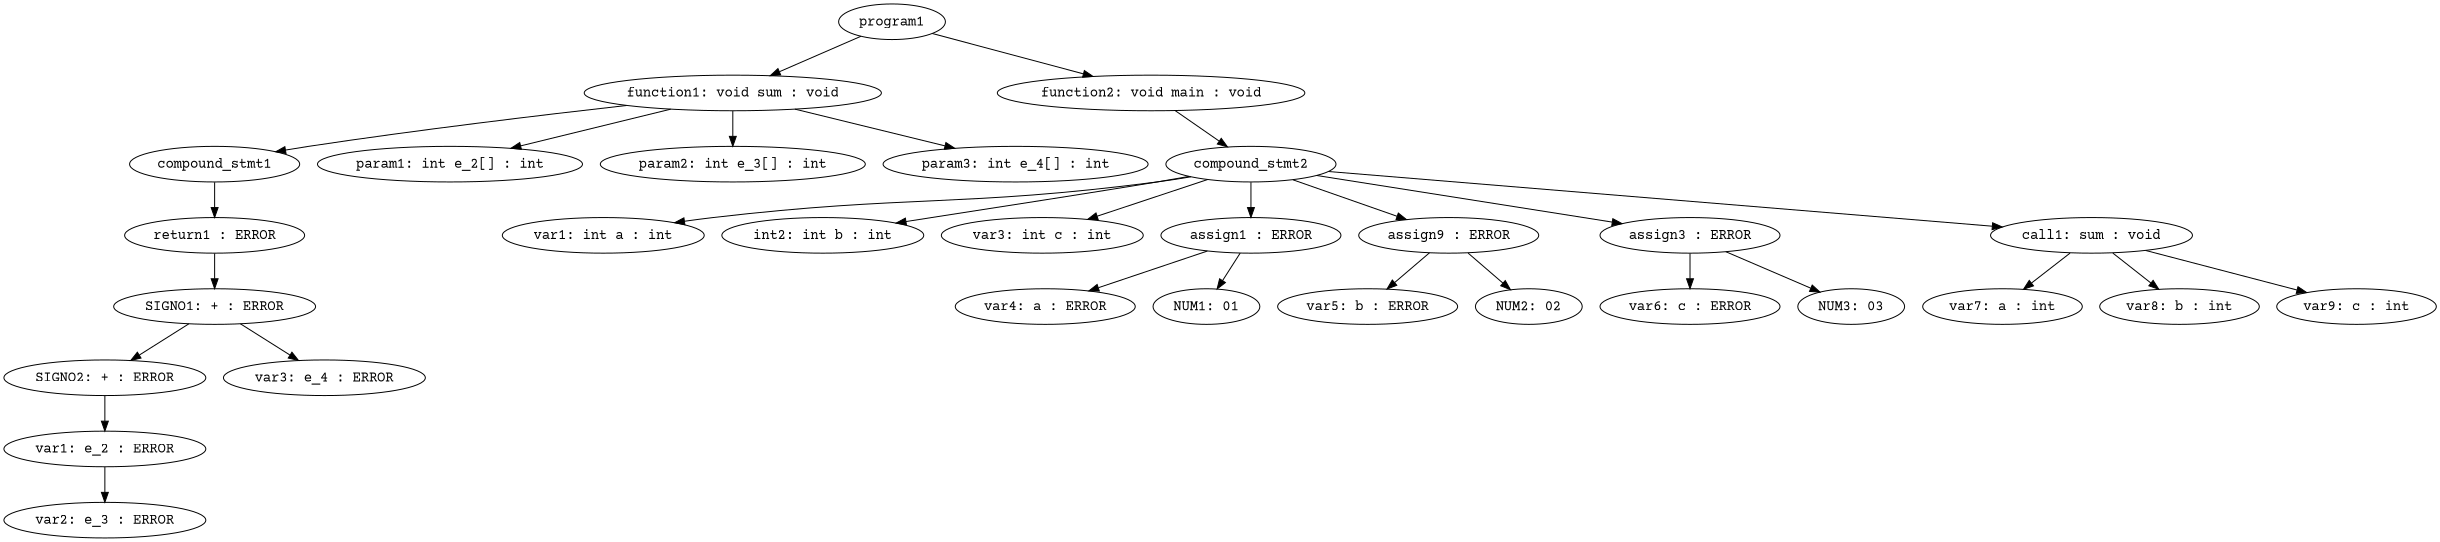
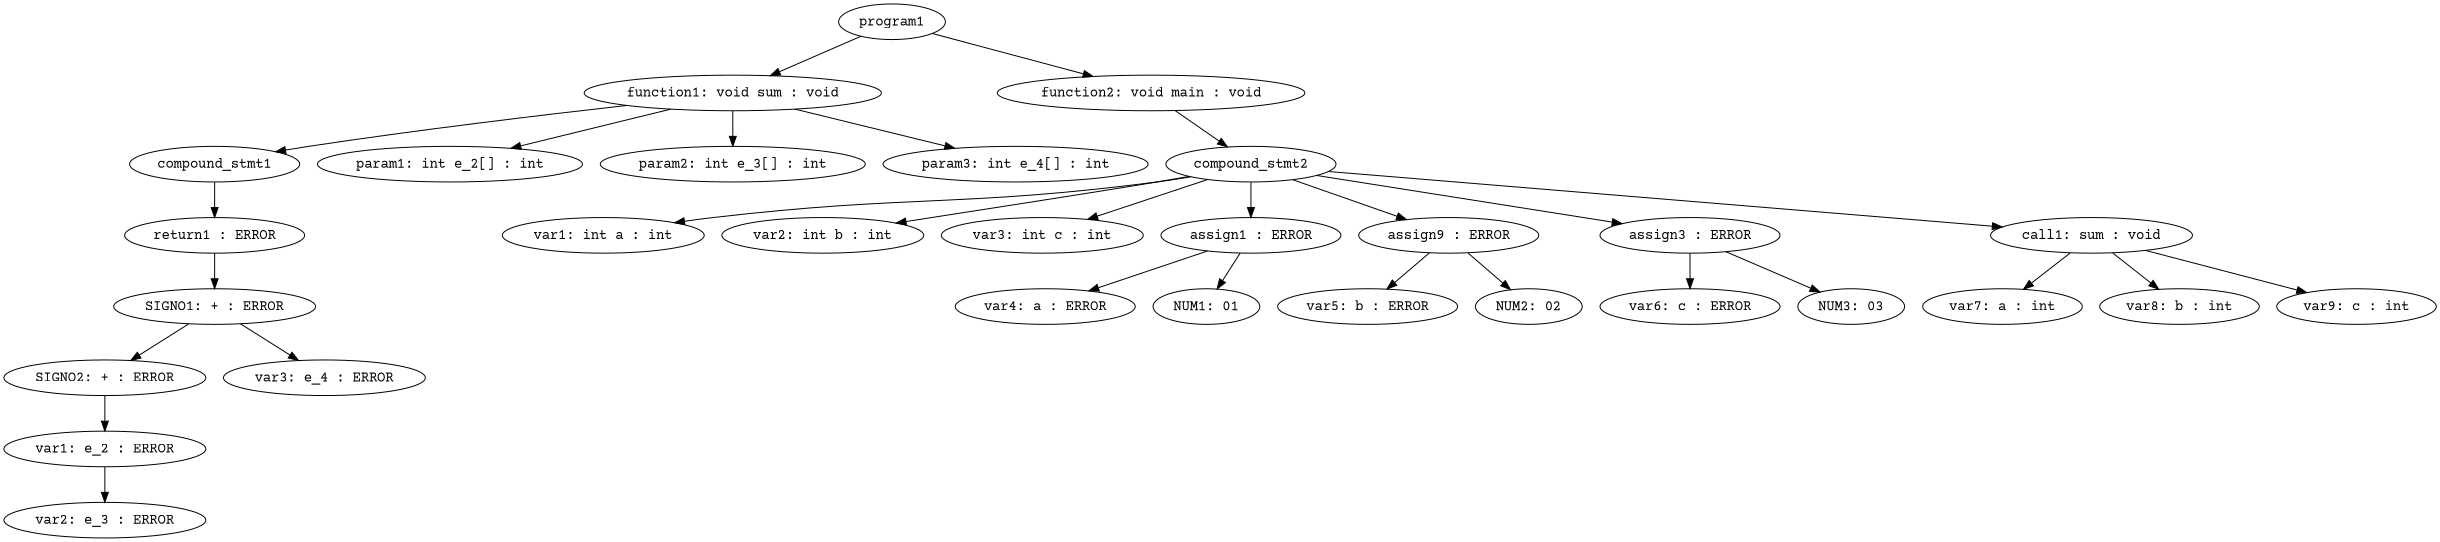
(823, 235) -> (823, 235)
